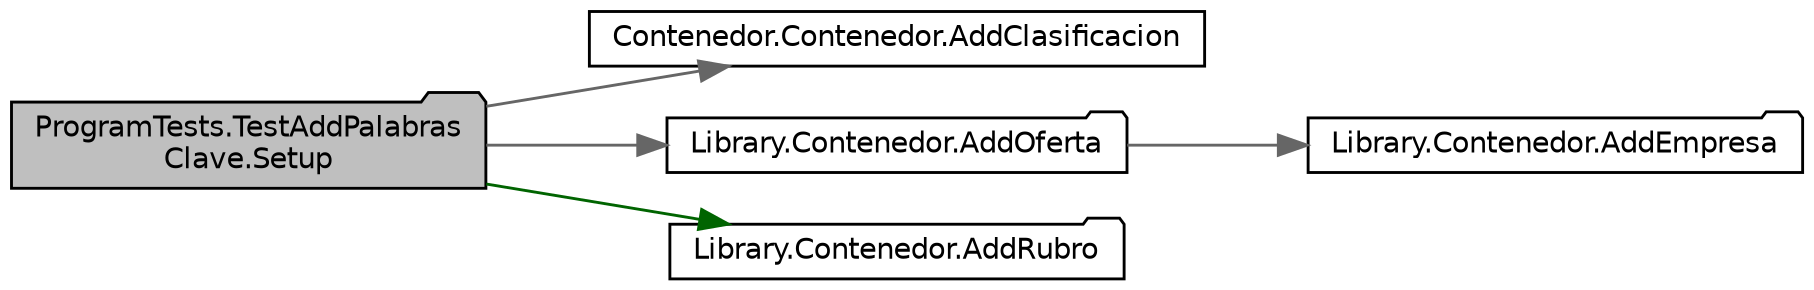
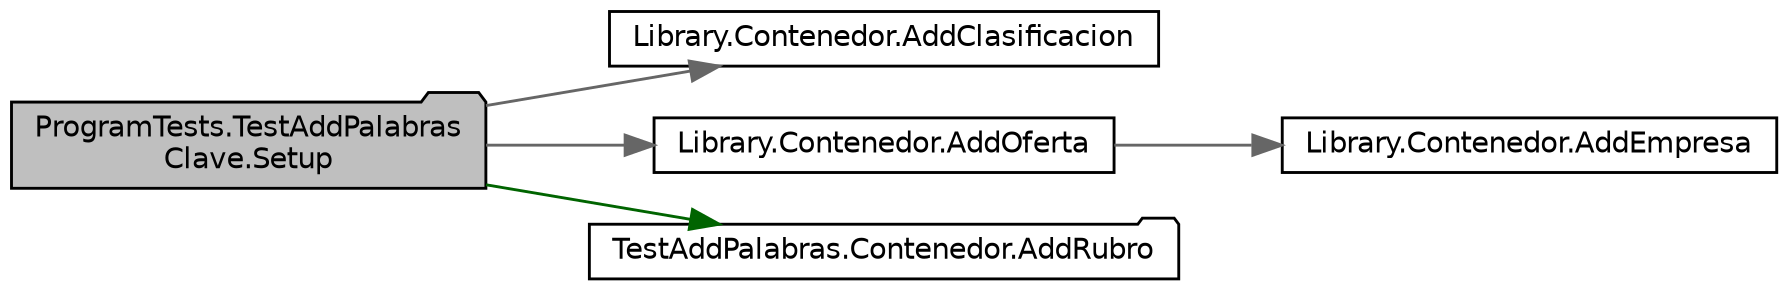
(897, 39) -> (884, 39)
(897, 145) -> (884, 145)
(1555, 145) -> (1530, 145)
(897, 252) -> (884, 252)
